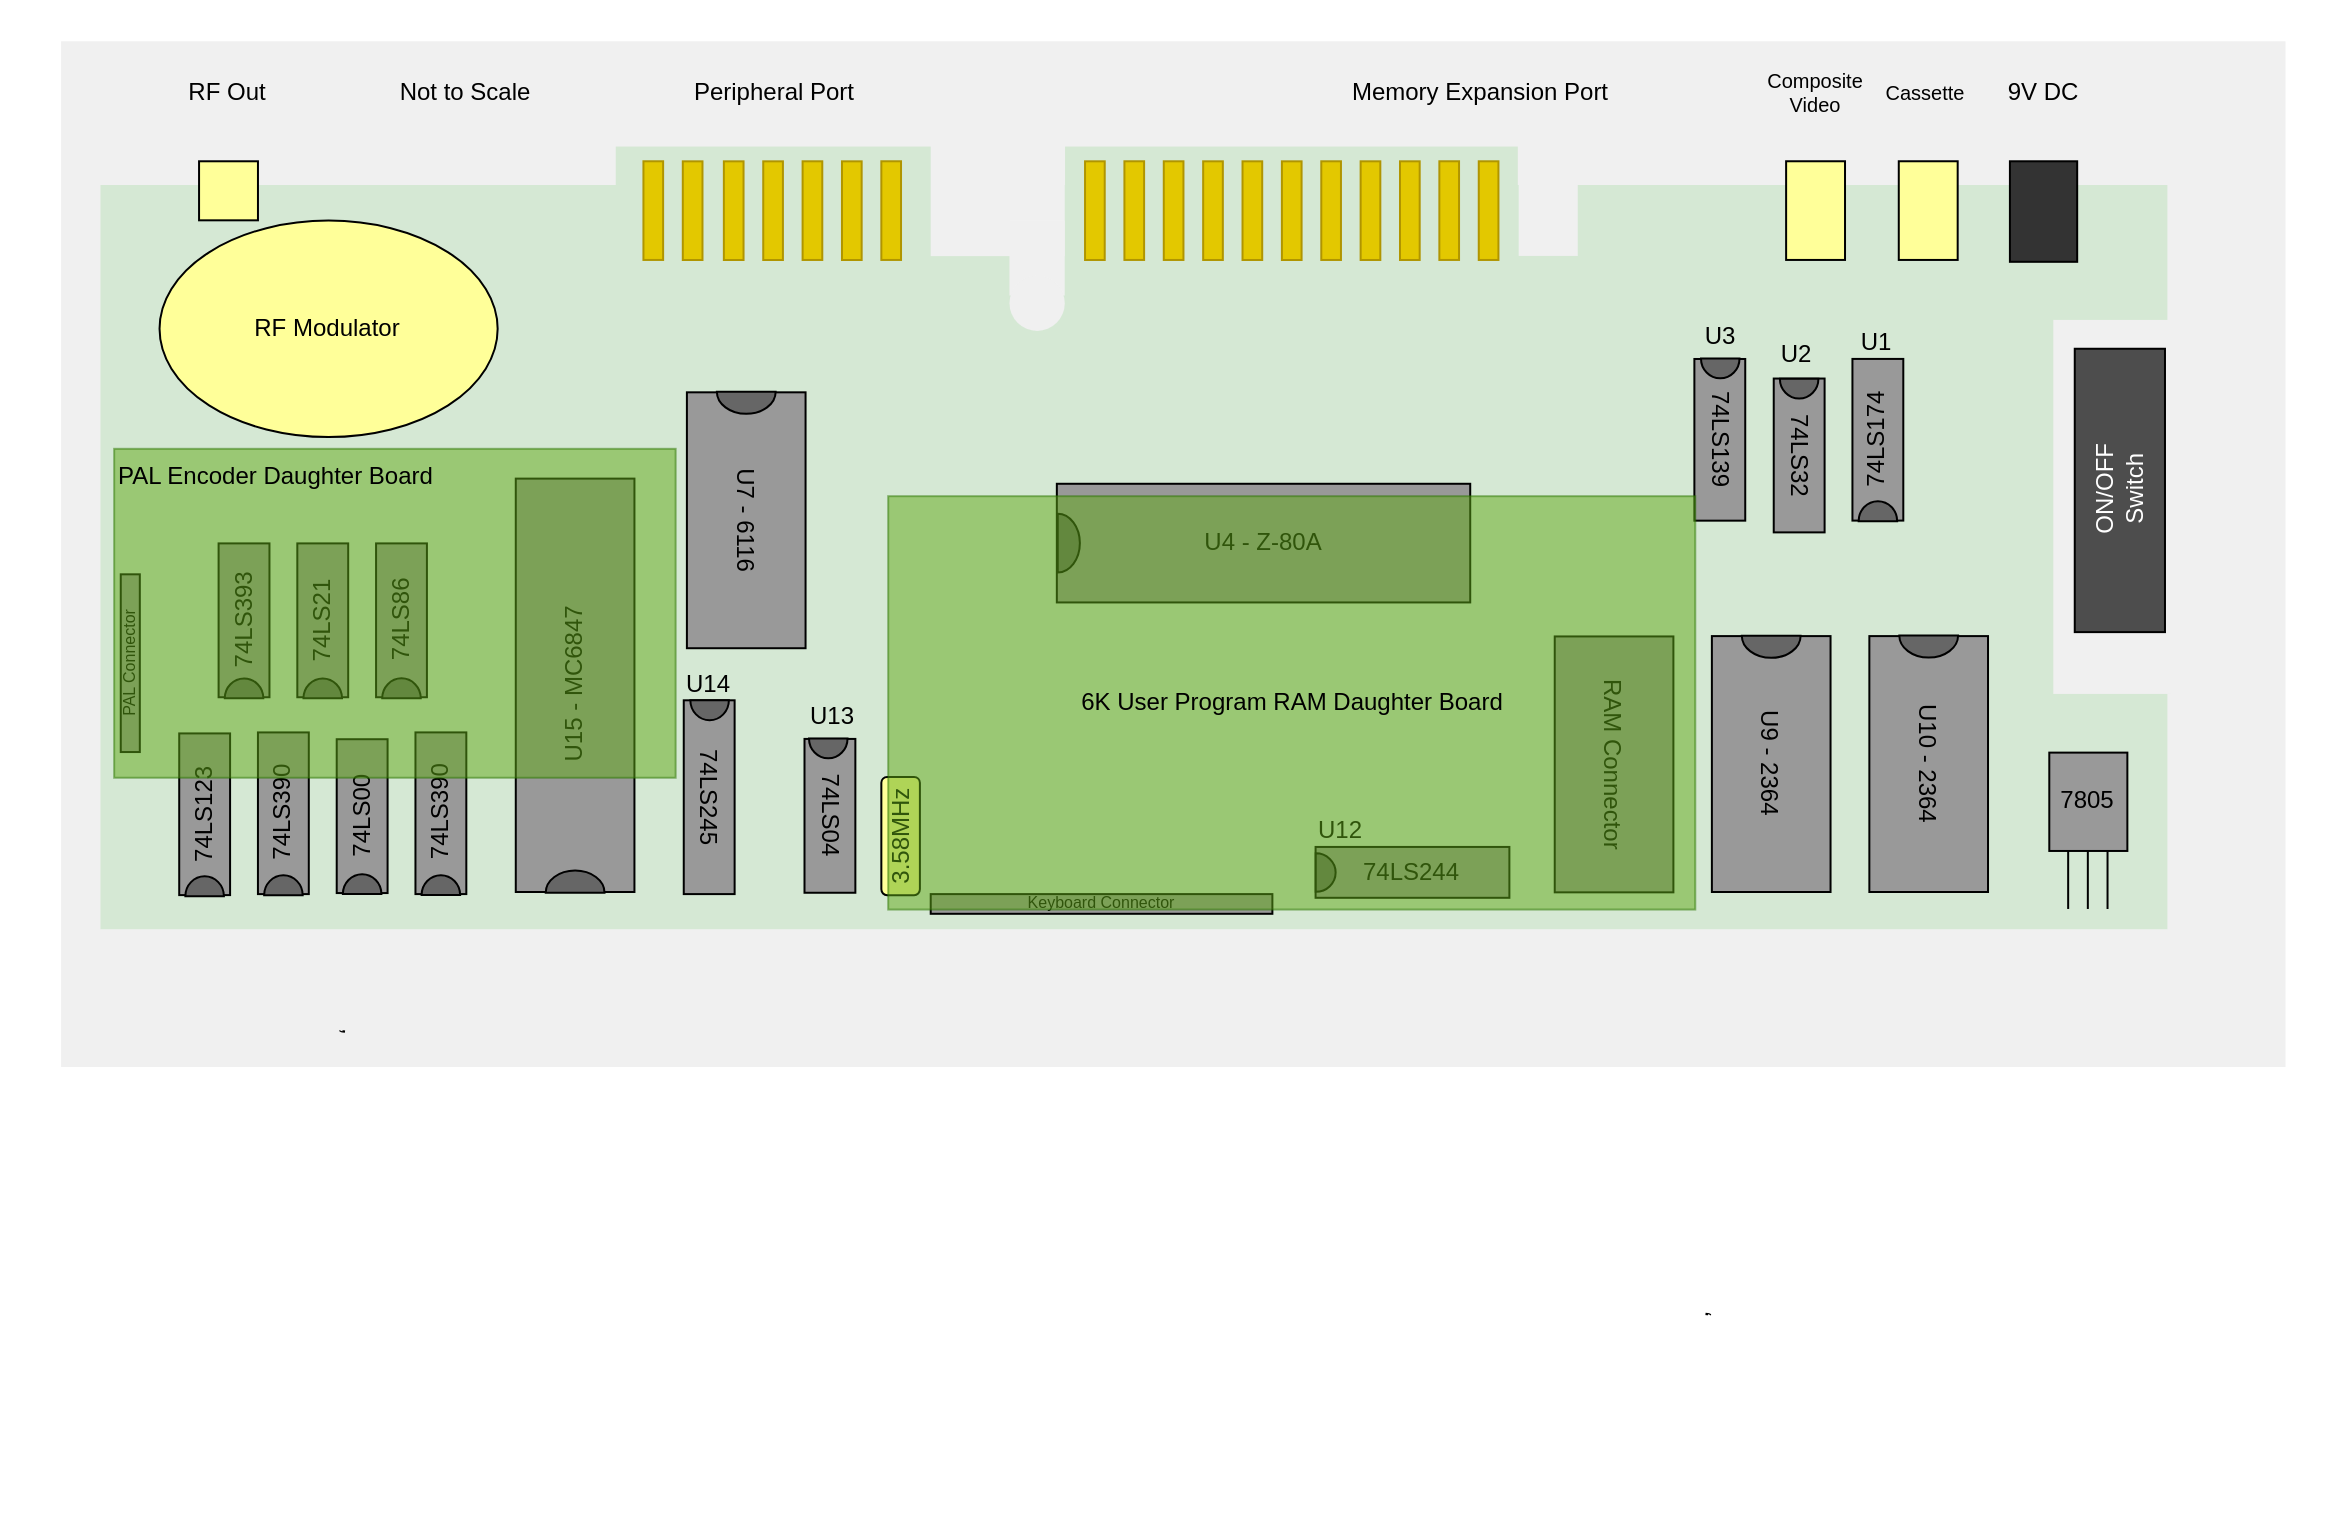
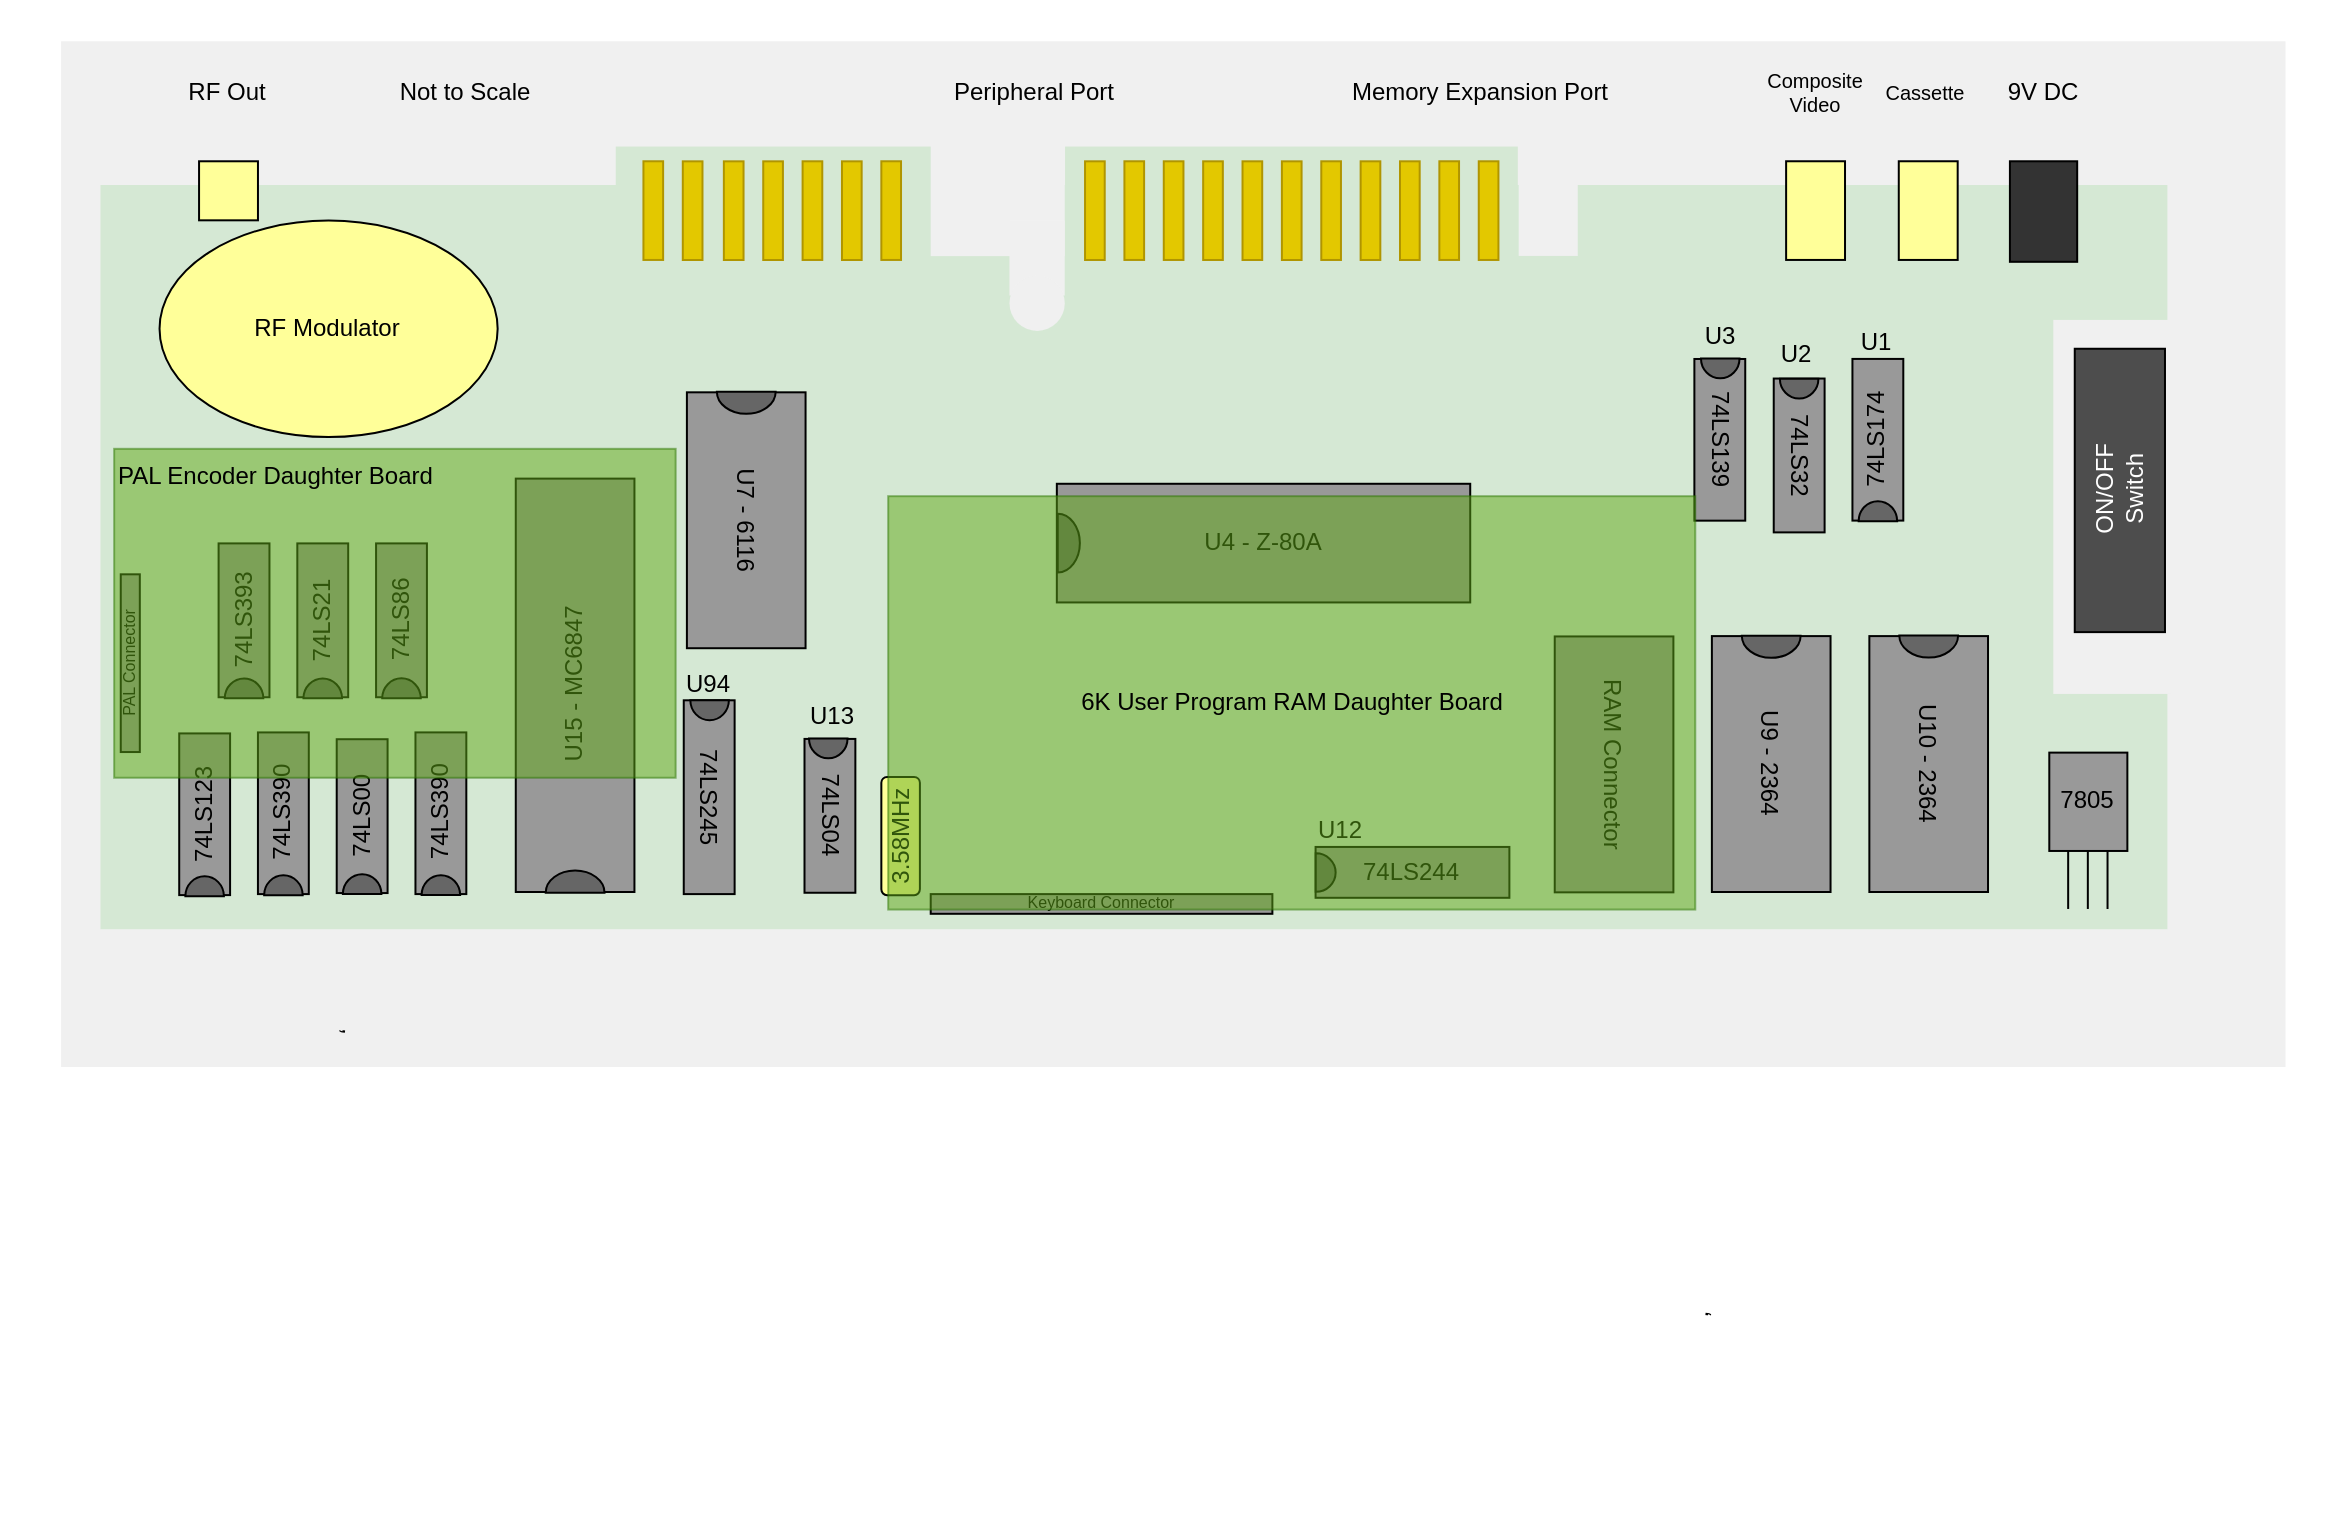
(776, 93) -> (1036, 93)
(709, 685) -> (709, 685)
